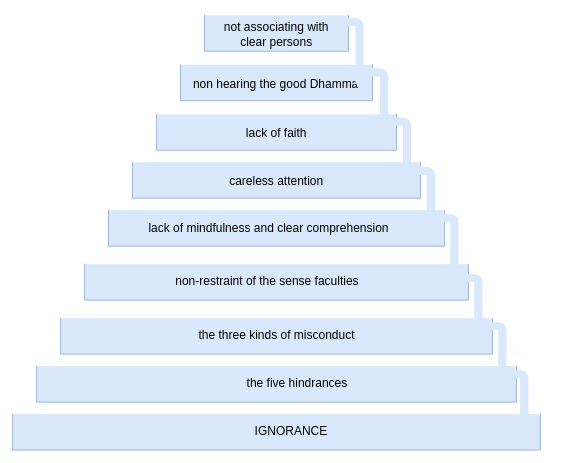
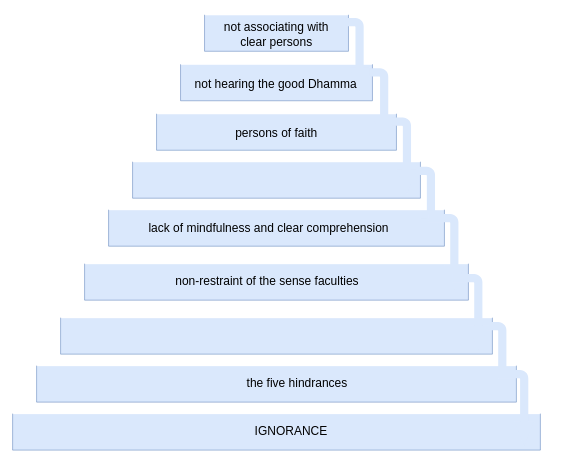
(276, 83) -> (276, 83)
(276, 132) -> (276, 132)
(276, 180) -> none
(276, 336) -> none
